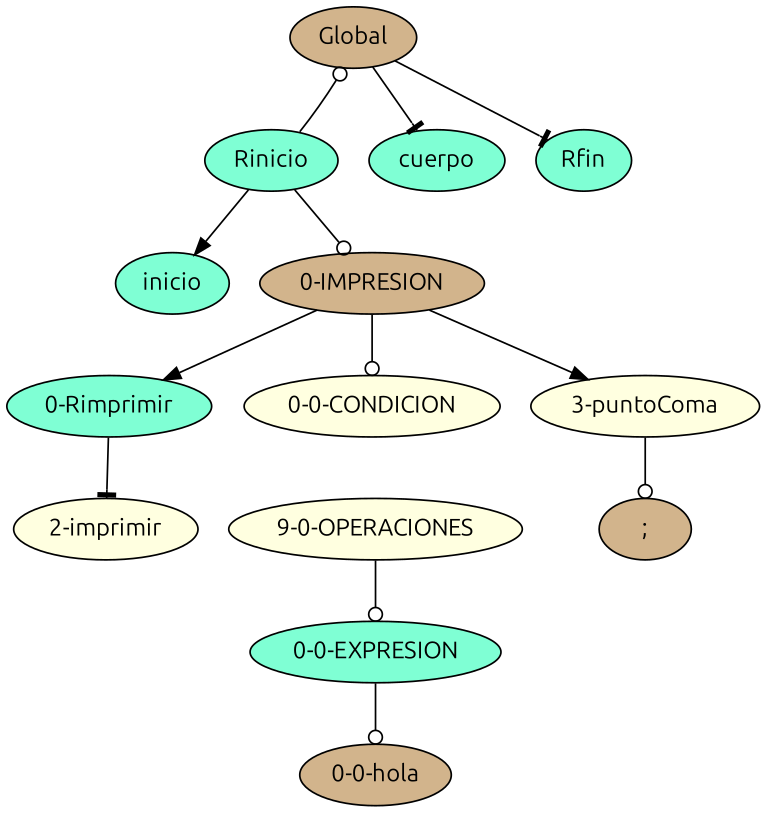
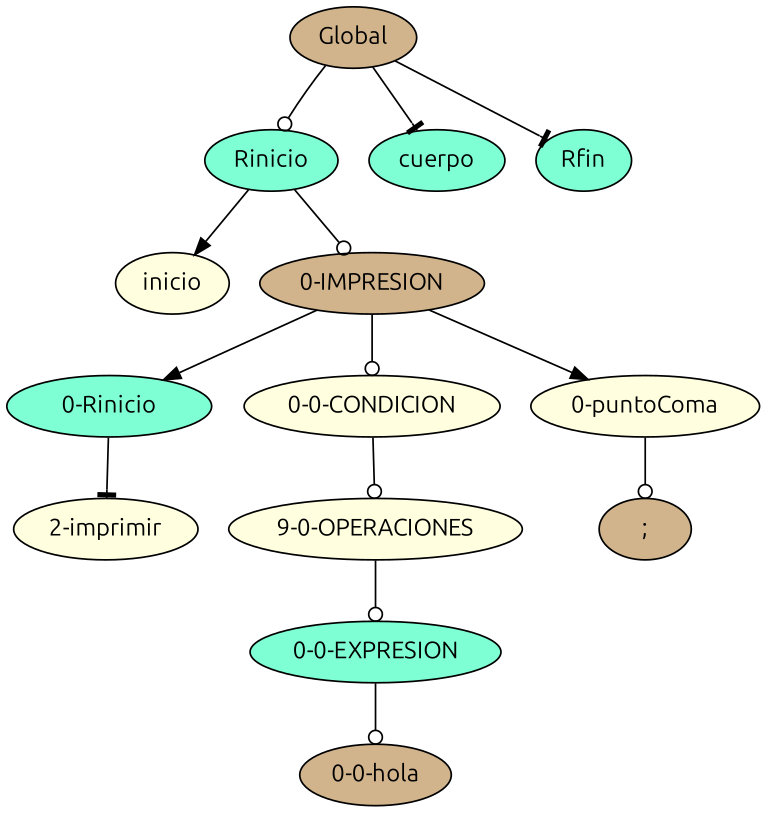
(319, 106) -> (306, 91)
(172, 283) -> (172, 283)
(109, 406) -> (109, 406)
(645, 406) -> (645, 406)
none -> (374, 461)
